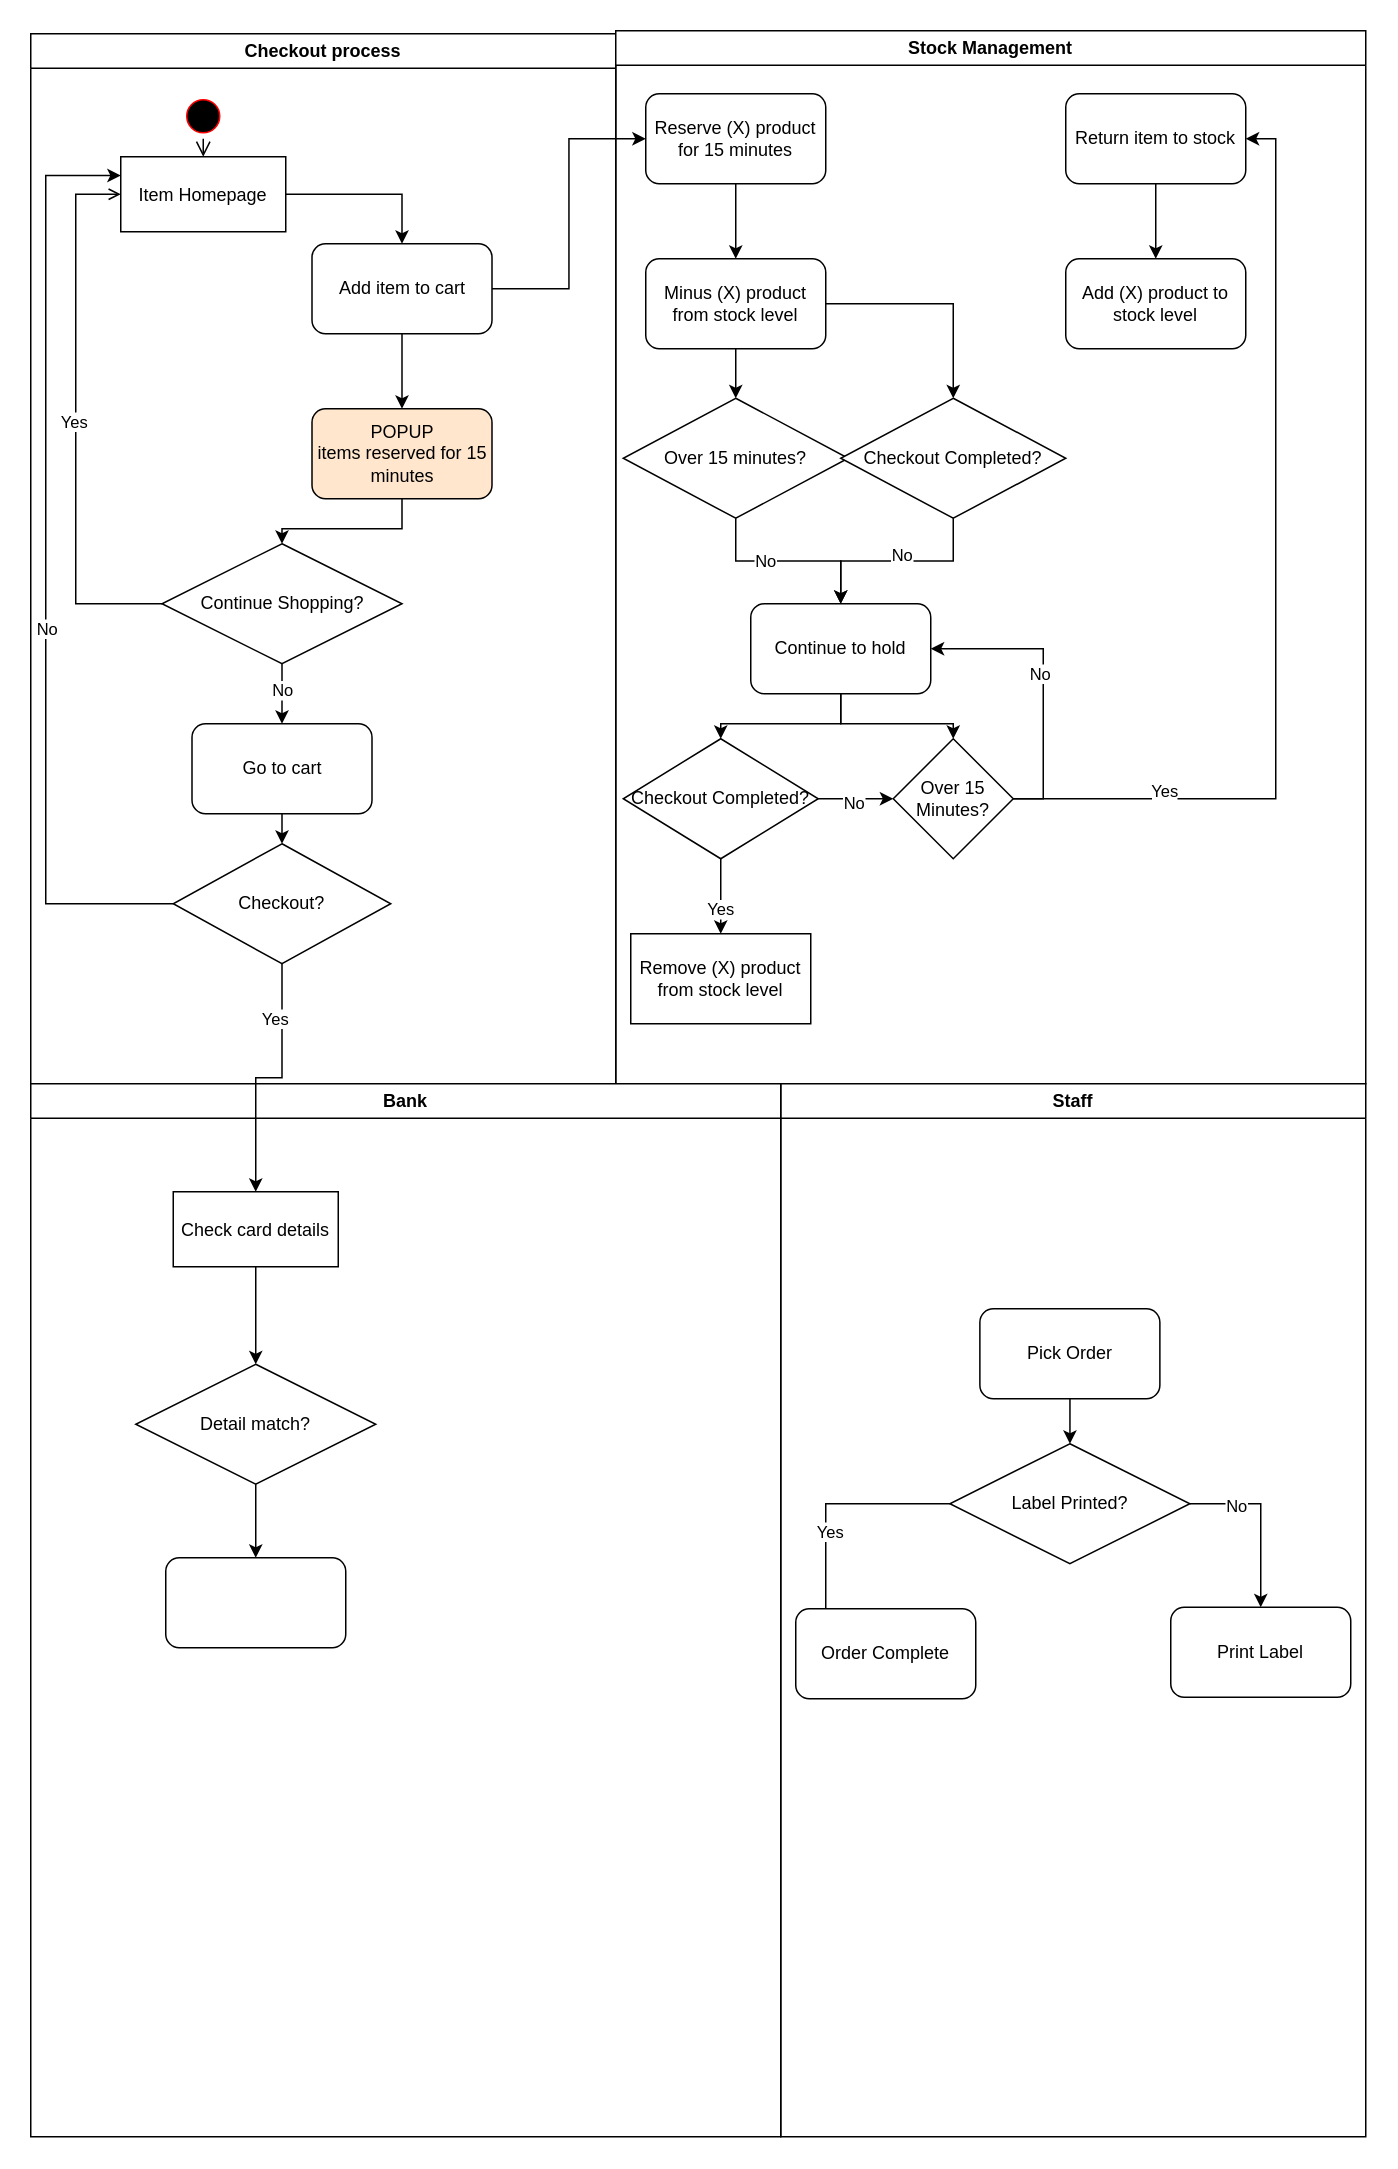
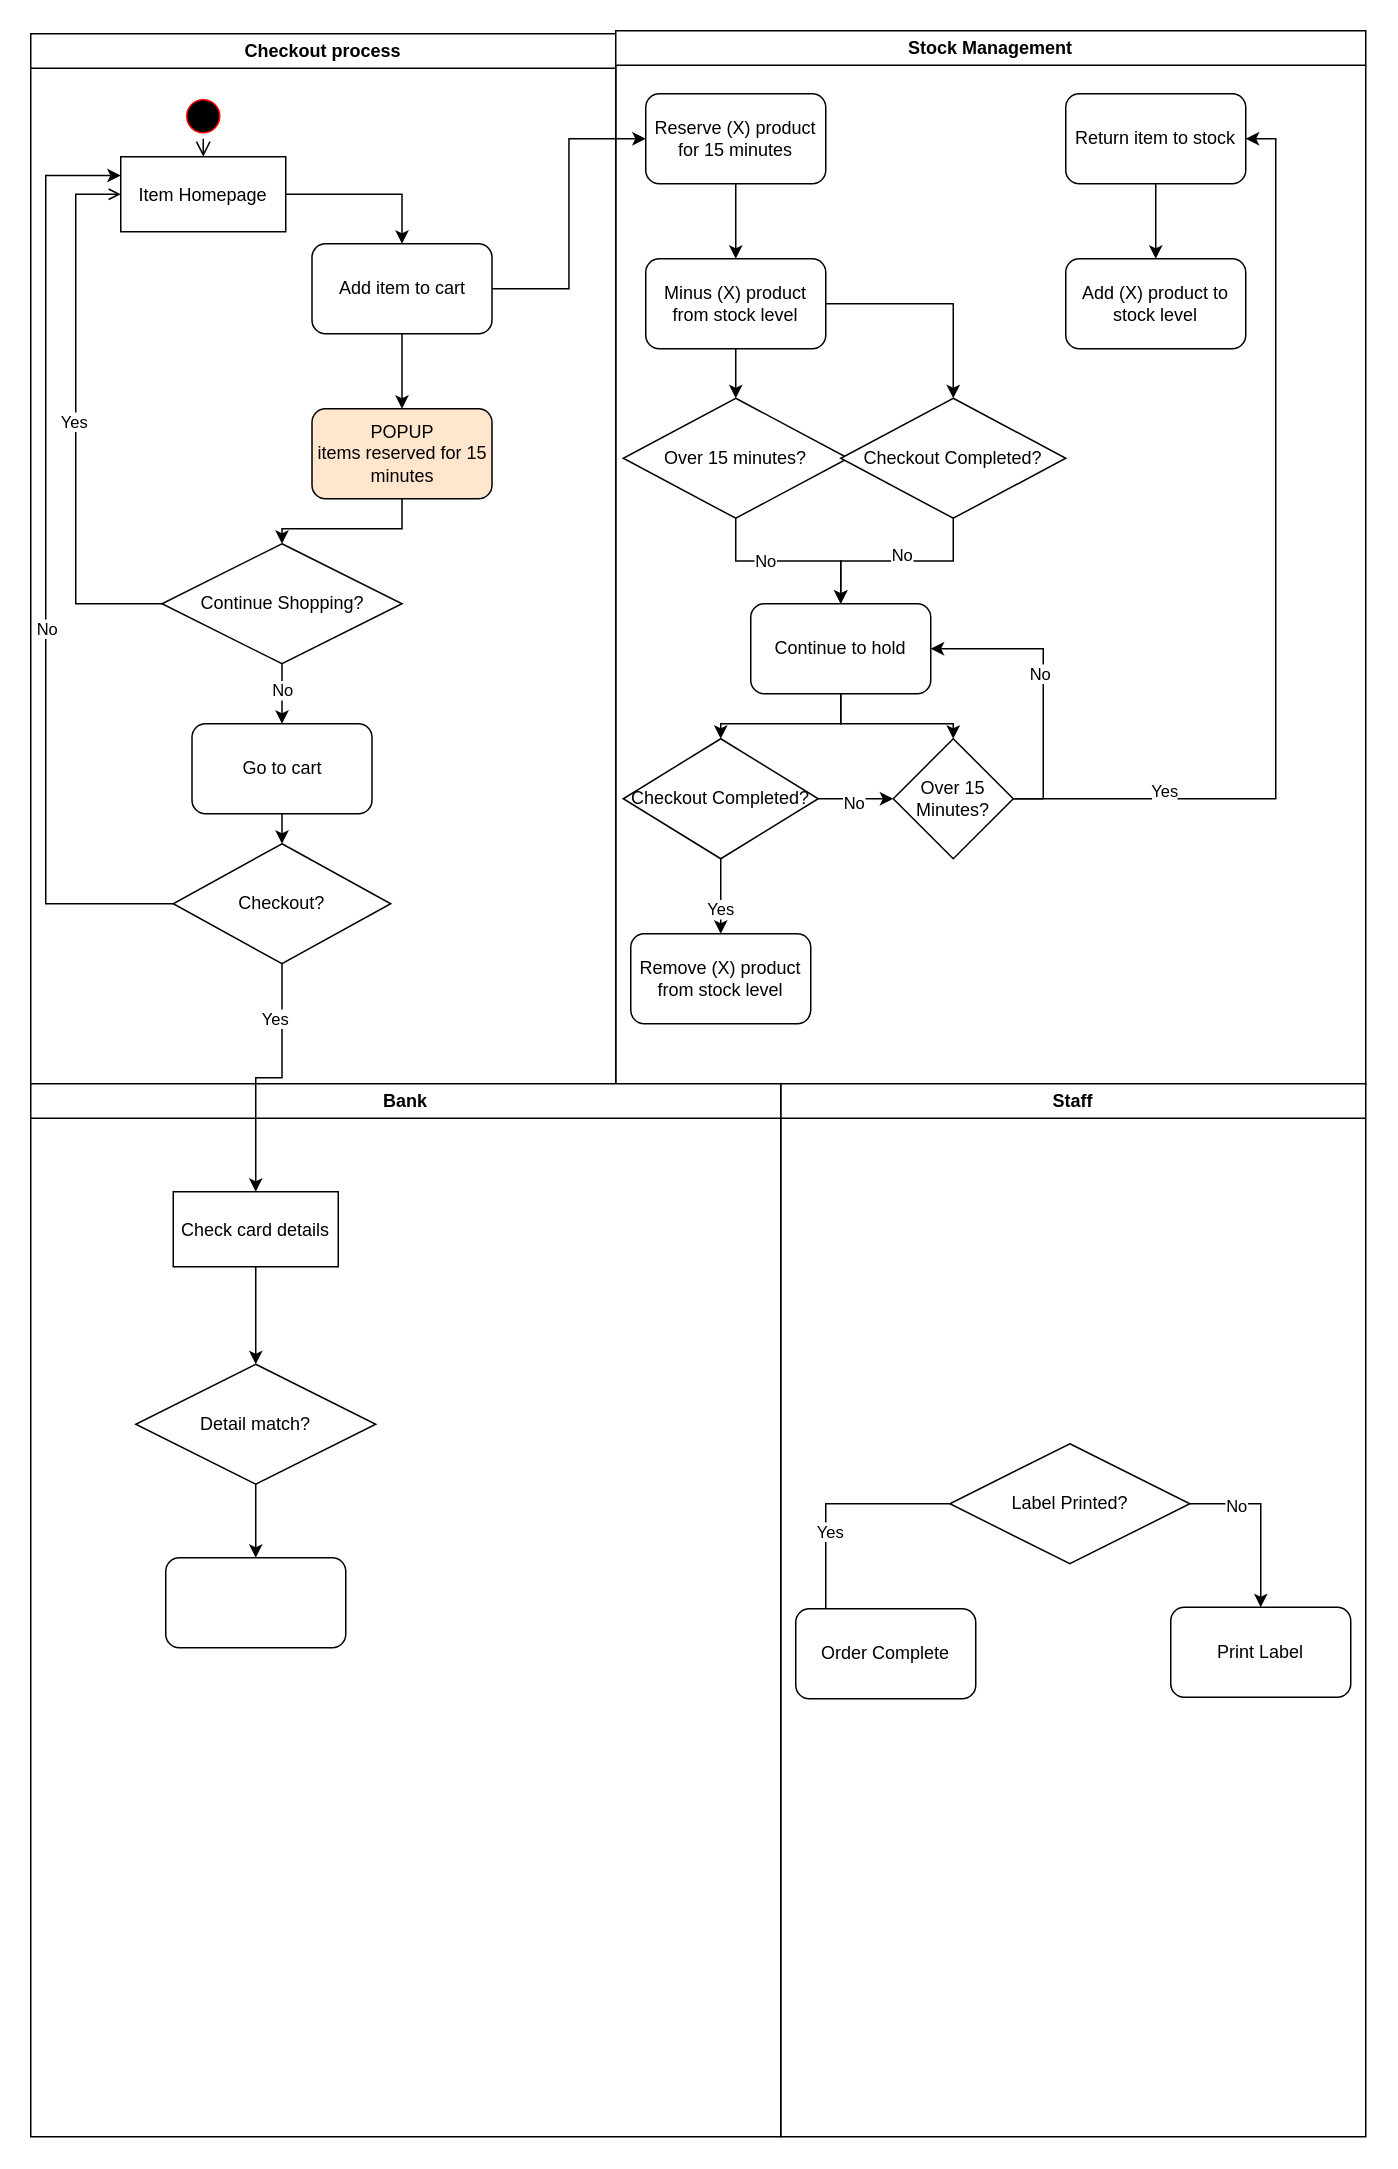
(721, 979) -> (721, 979)
(1070, 1354) -> none
(1070, 1427) -> none
